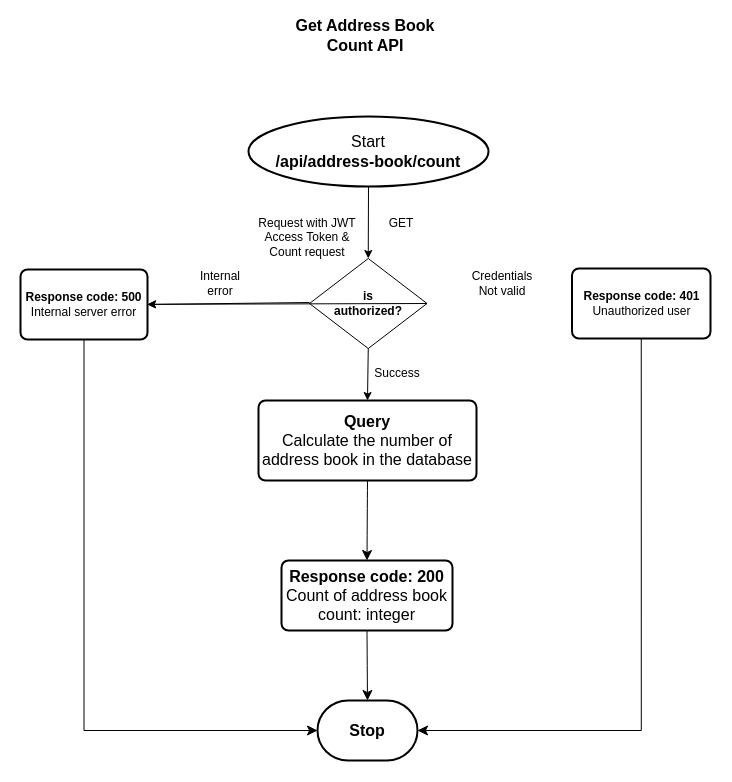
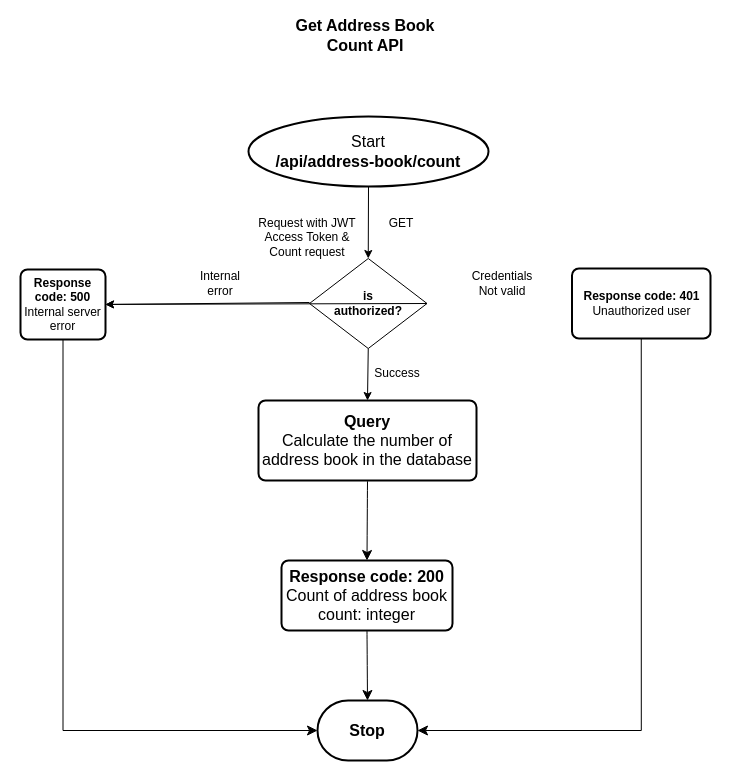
(84, 305) -> (63, 305)
